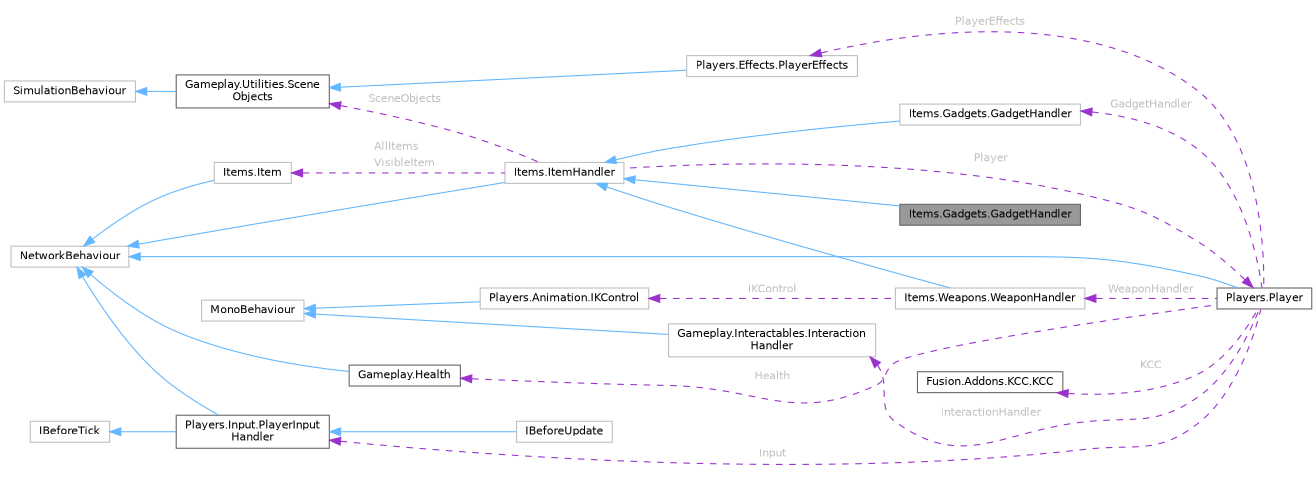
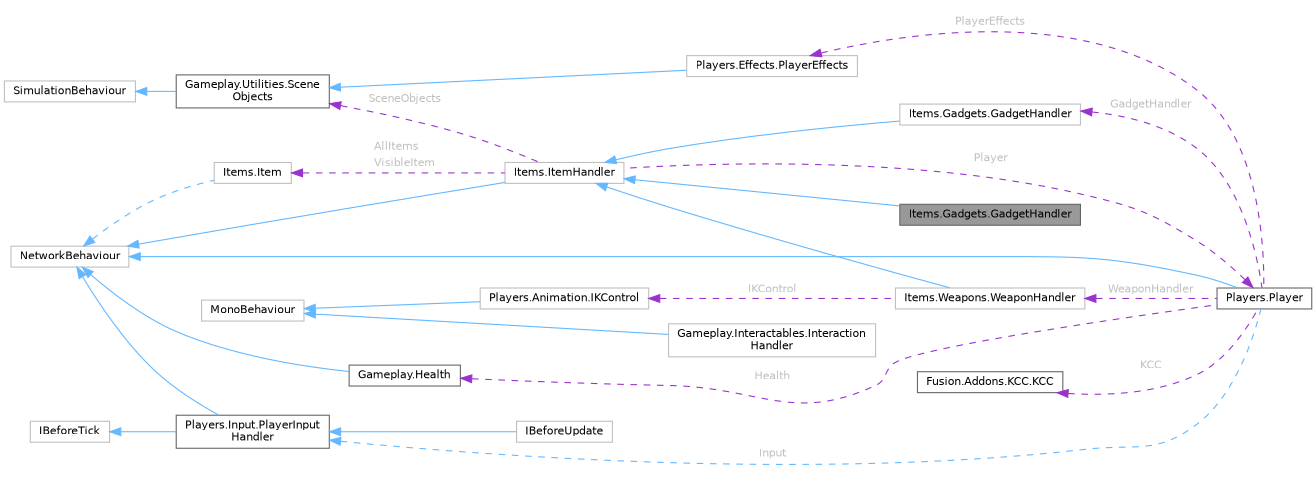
(150, 202) -> (150, 202)
(1069, 424) -> none
(838, 464) -> (838, 464)
